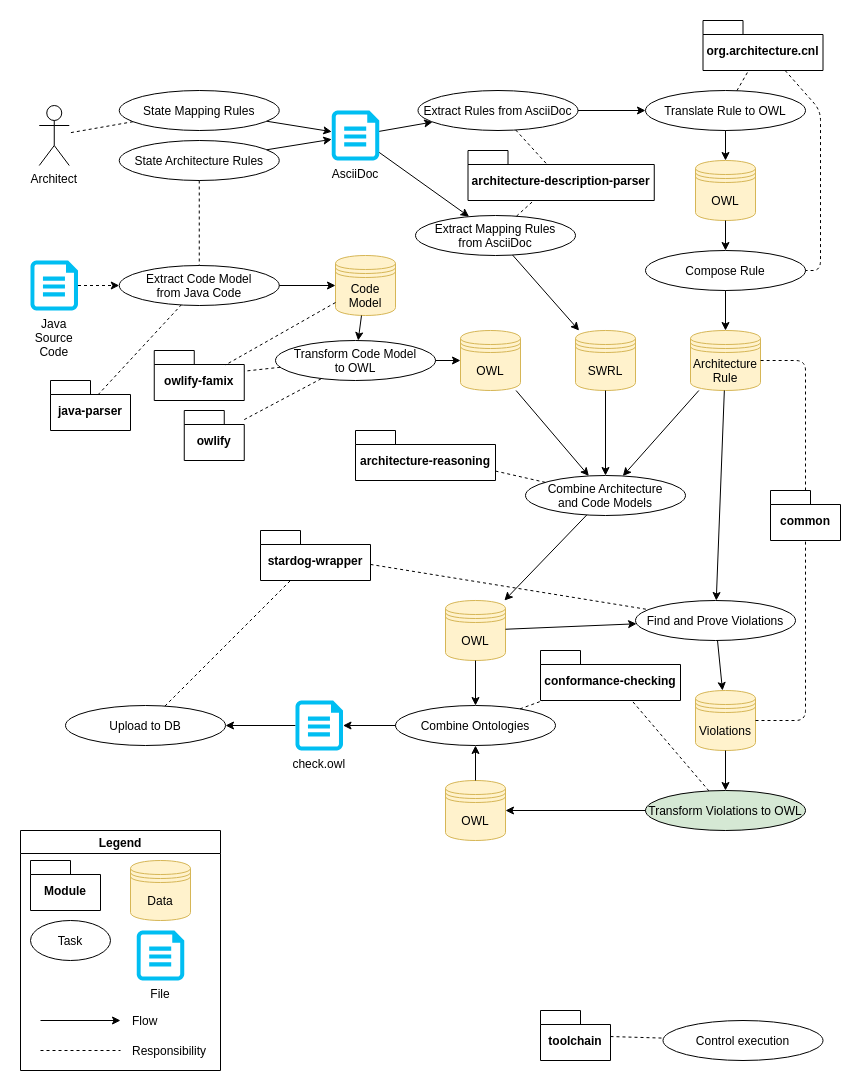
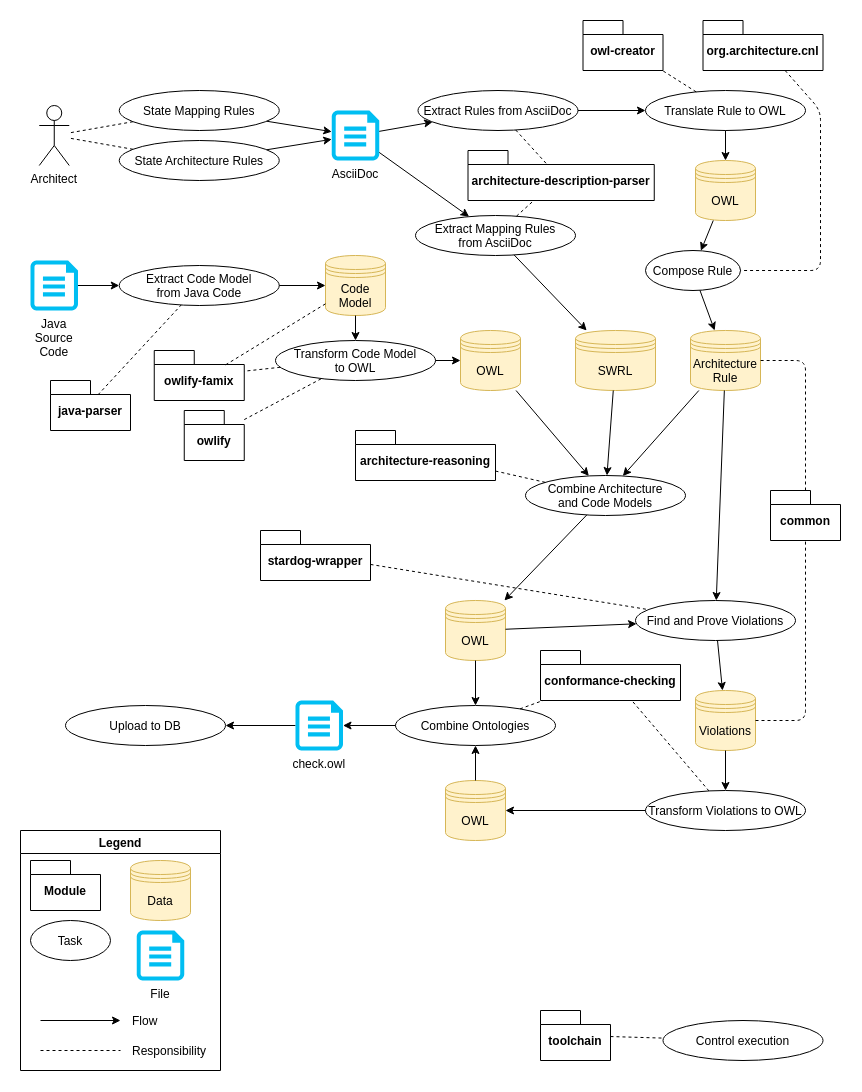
none -> (623, 46)
none -> (680, 81)
(742, 81) -> none
(199, 222) -> (101, 144)
(726, 271) -> (693, 271)
(95, 286) -> (95, 286)
(366, 286) -> (356, 286)
(606, 361) -> (616, 361)
(227, 644) -> none
(726, 811) -> (726, 811)
